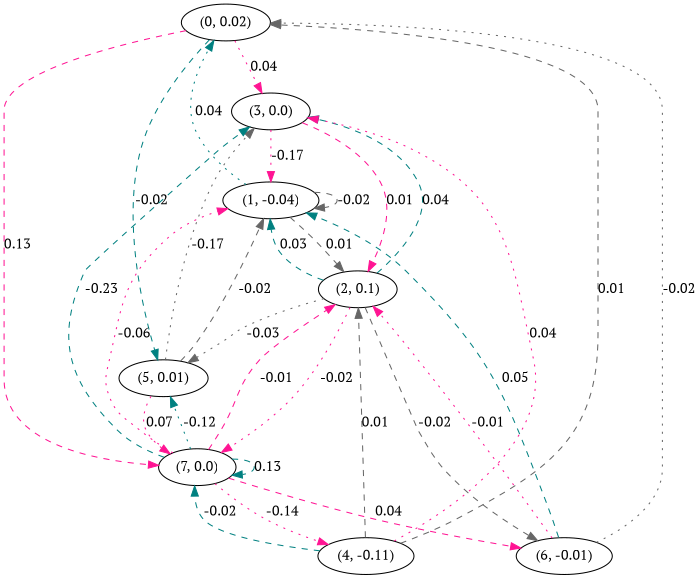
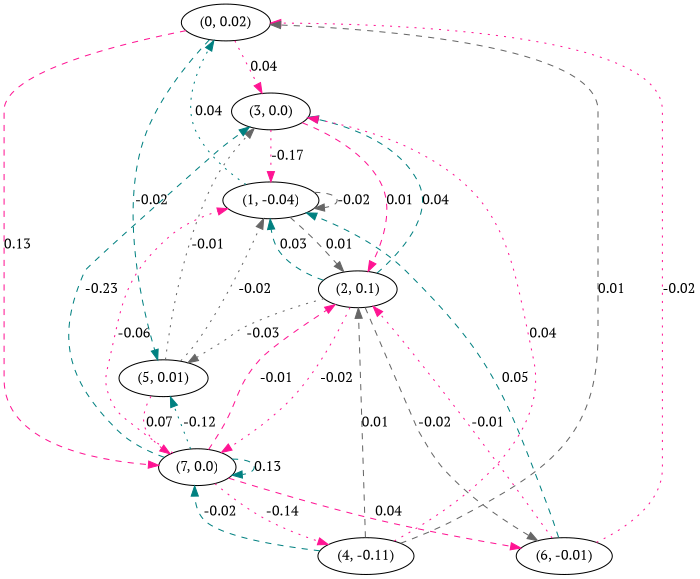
(662, 138) -> (662, 138)
(208, 245) -> (208, 245)
(225, 297) -> (225, 297)
